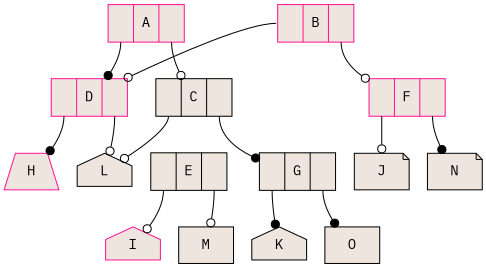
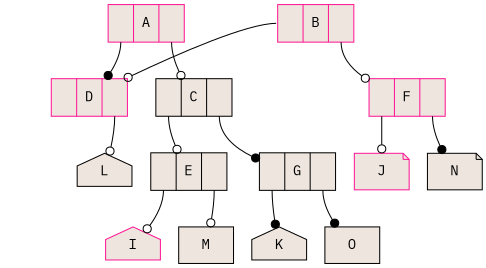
(151, 139) -> (171, 131)
(31, 172) -> none
(382, 172) -> (382, 172)
